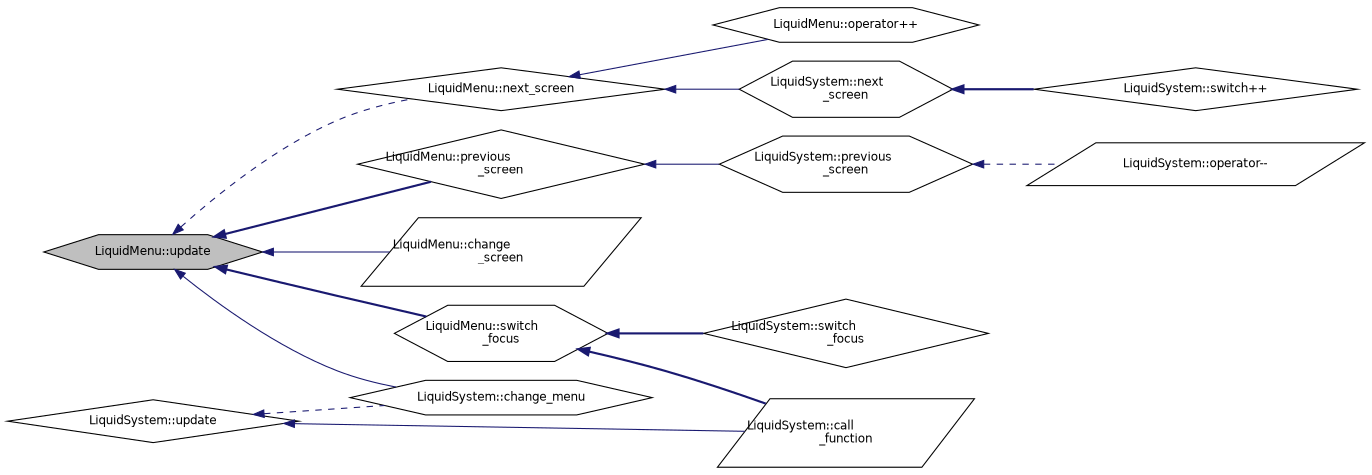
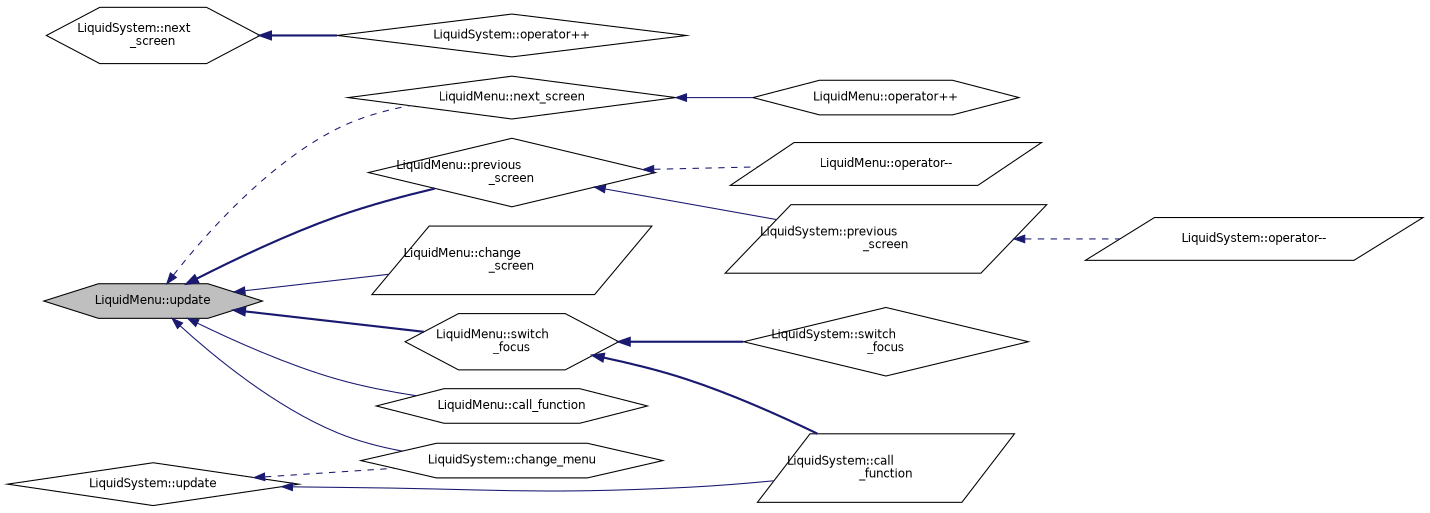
(708, 89) -> none
(1196, 89) -> (512, 35)
(846, 164) -> (886, 239)
none -> (886, 164)
none -> (512, 406)
